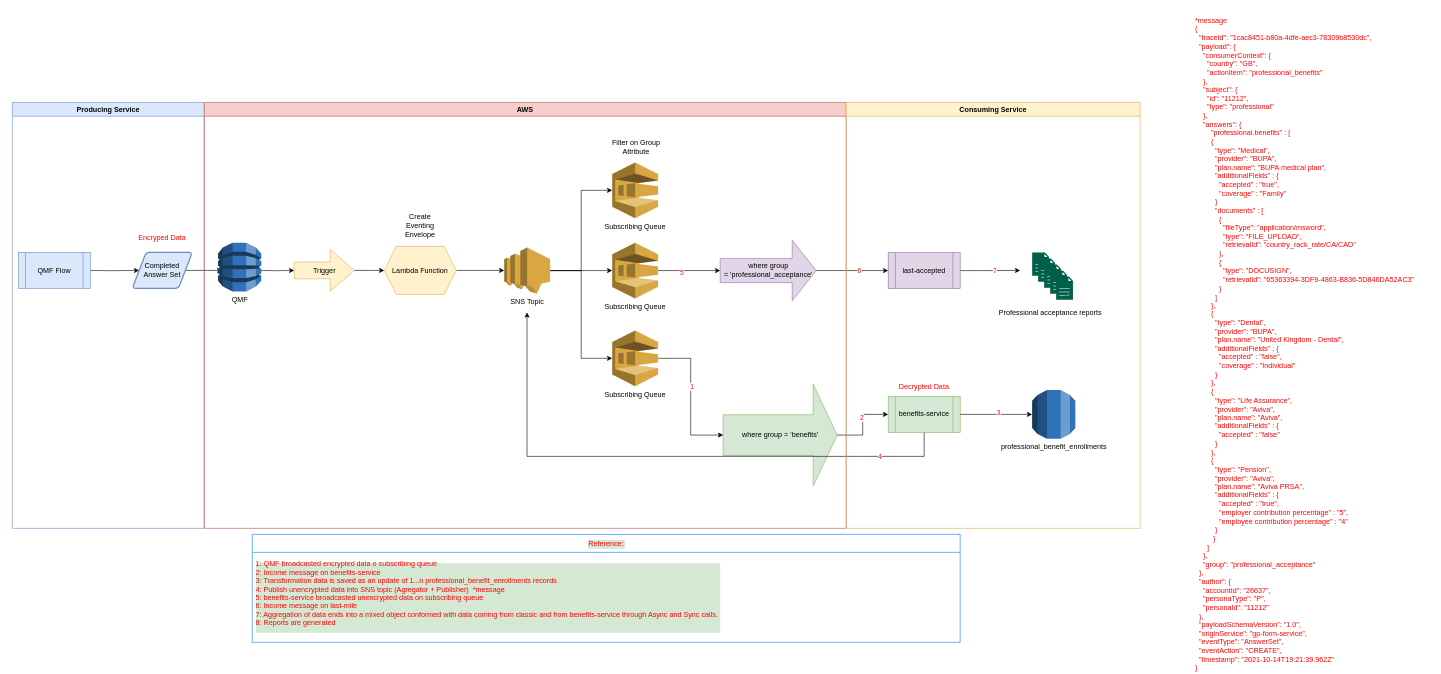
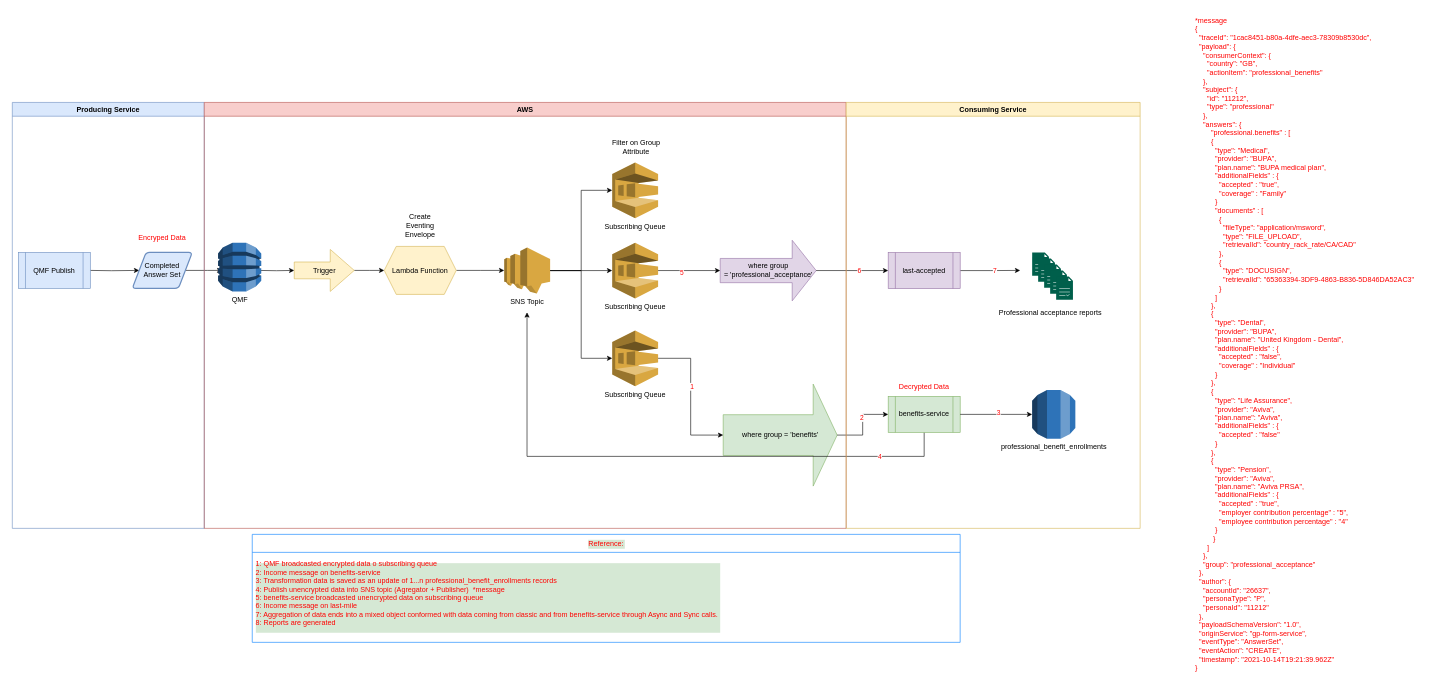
(54, 270) -> (54, 270)
